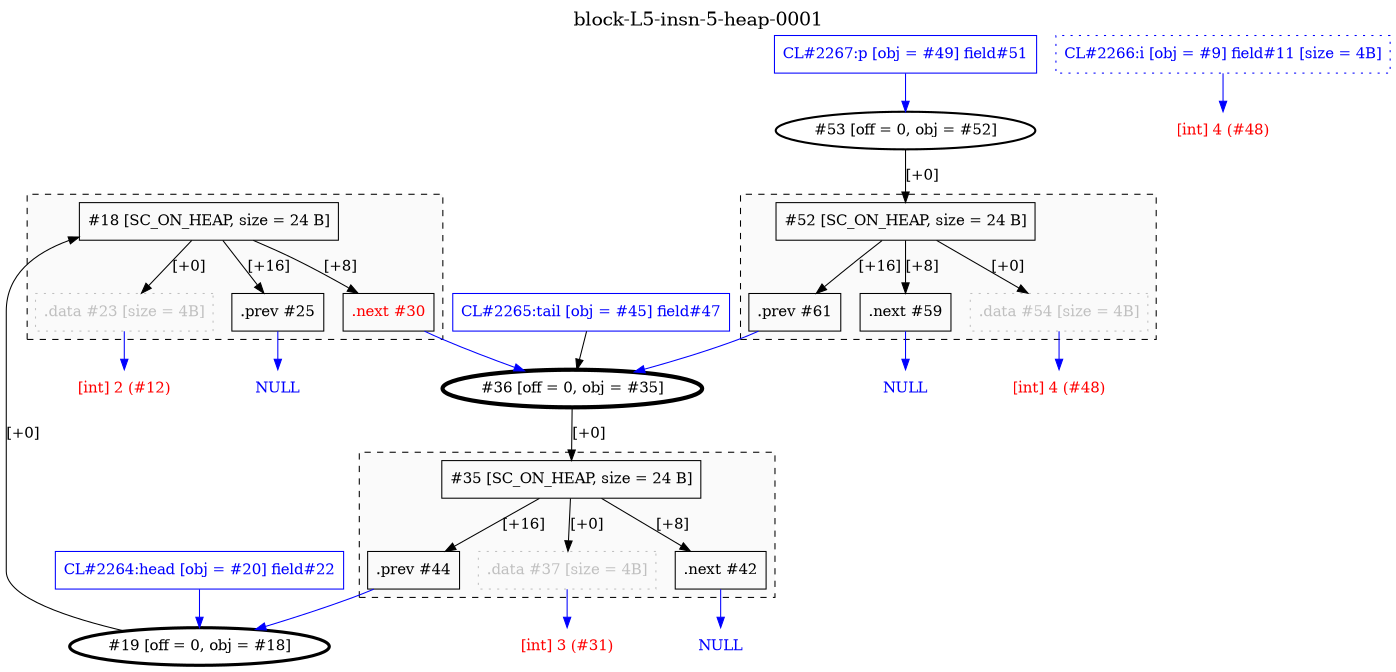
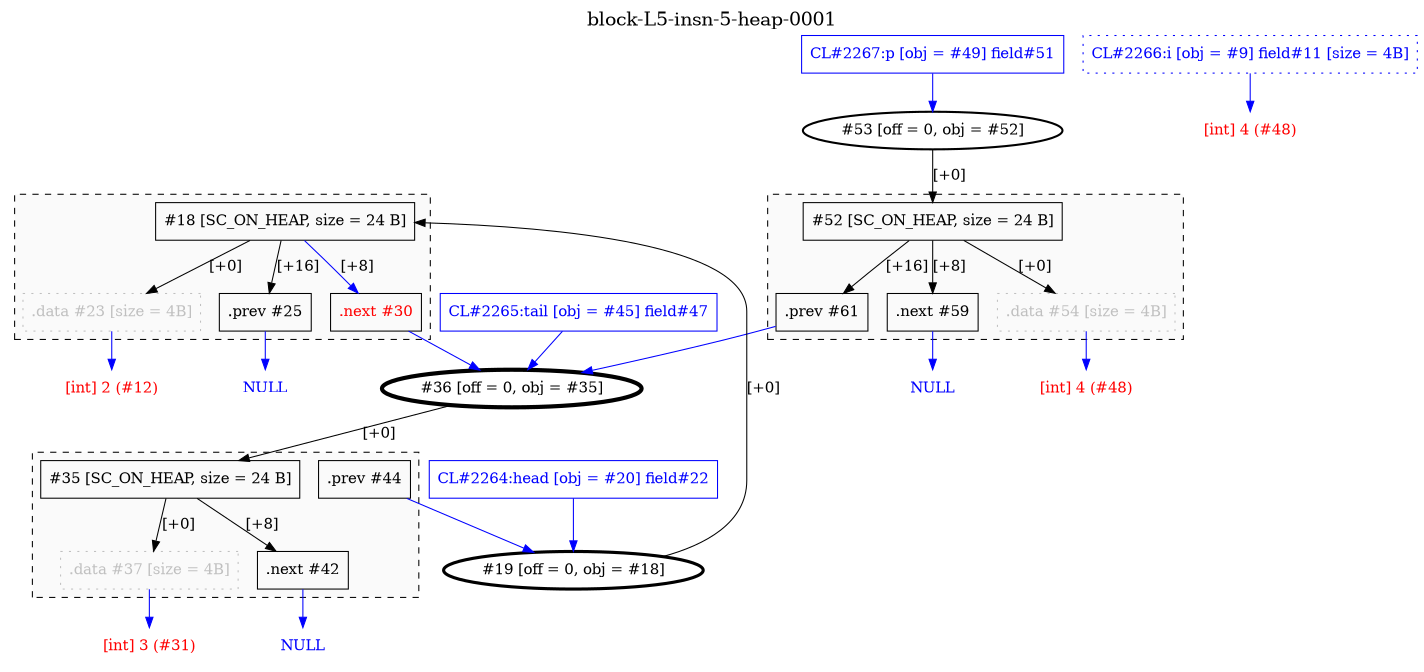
(302, 263) -> (328, 263)
(583, 345) -> (549, 347)
(497, 522) -> none
